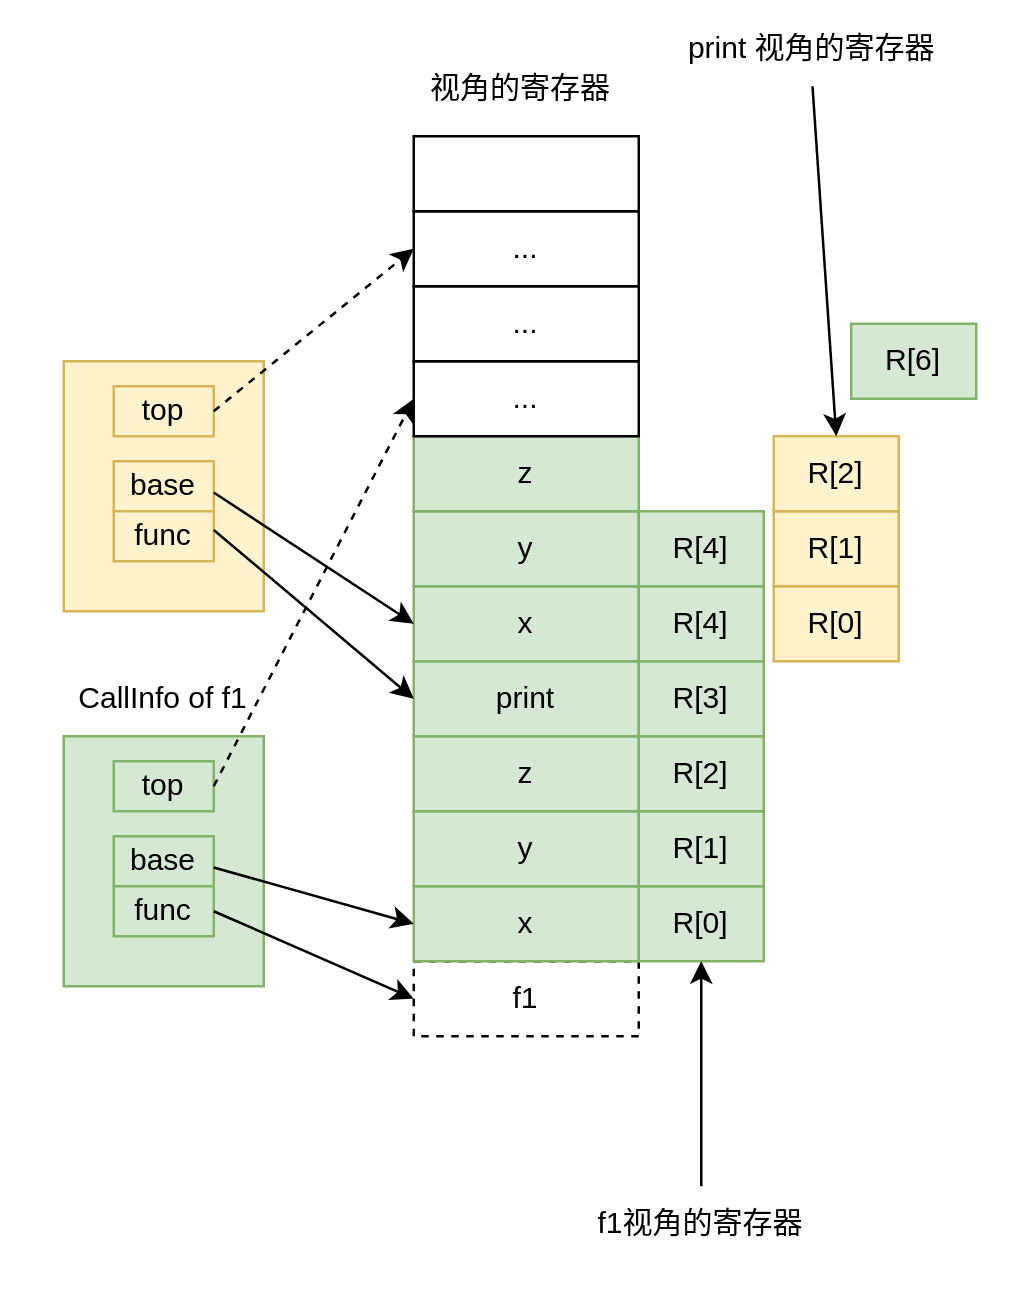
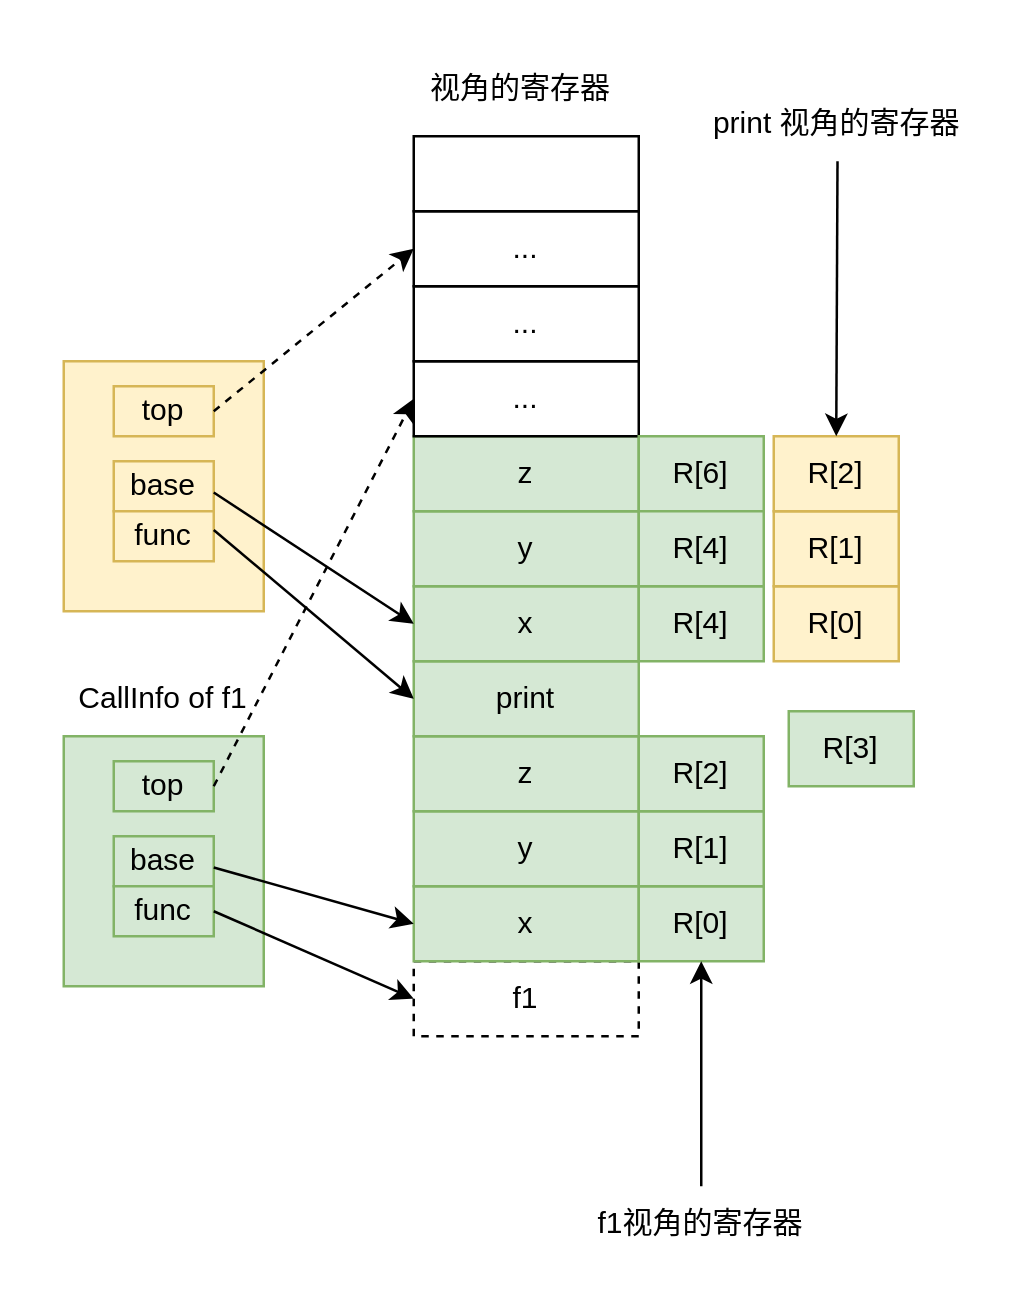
(813, 49) -> (838, 124)
(914, 361) -> (701, 474)
(701, 699) -> (851, 749)
